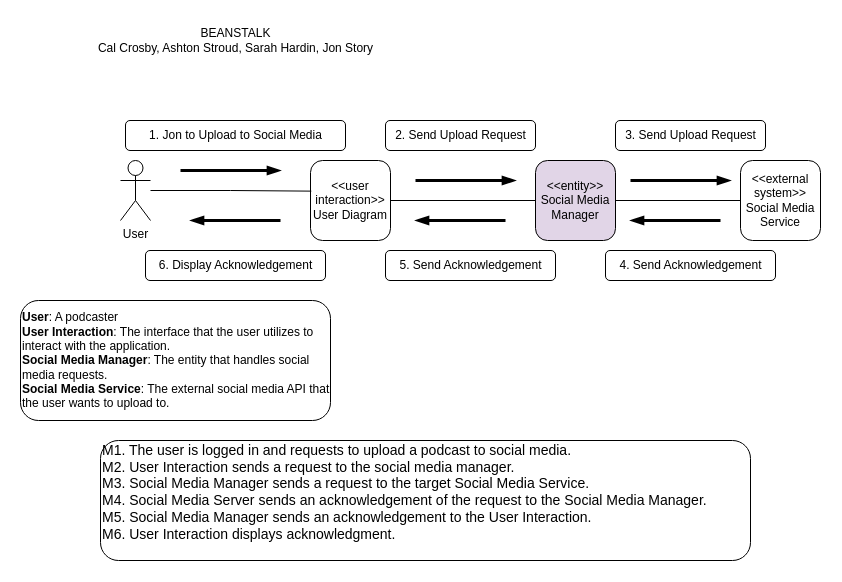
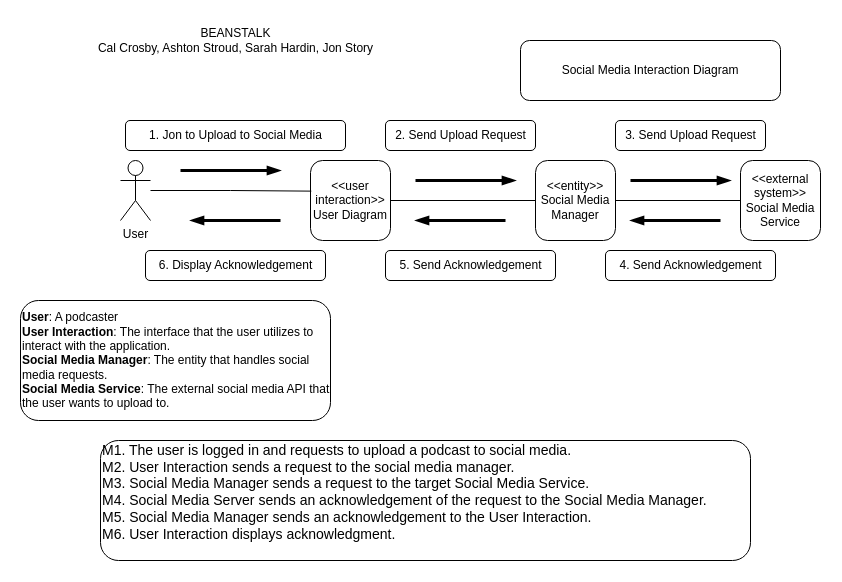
none -> (651, 71)
(576, 201) -> (576, 201)
